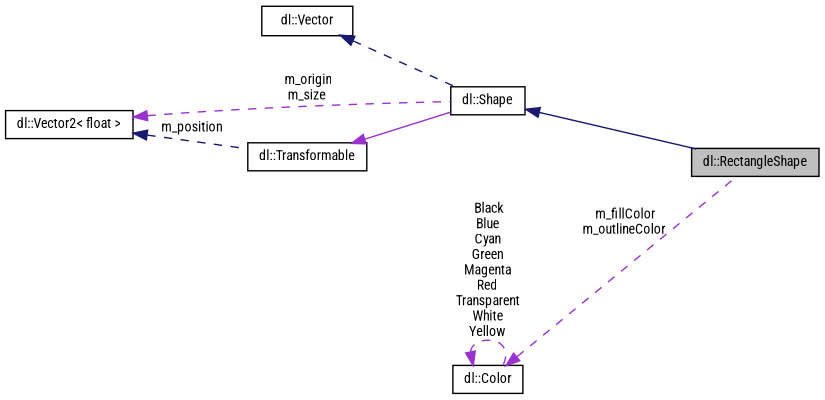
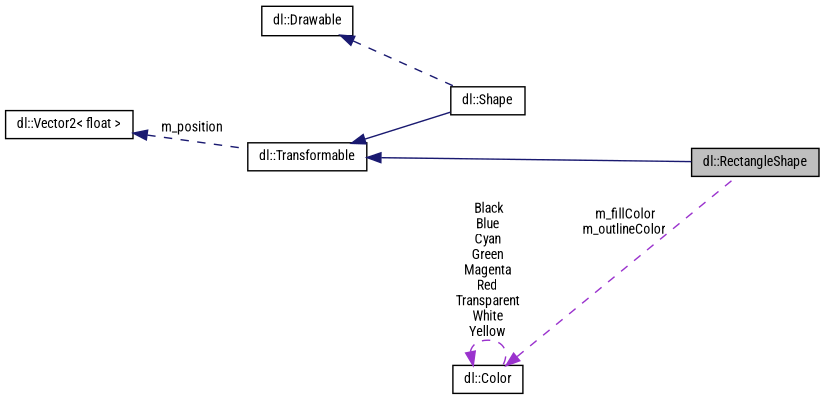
(307, 21) -> (307, 21)
(299, 107) -> none
(408, 126) -> (408, 126)
(618, 131) -> (536, 160)
